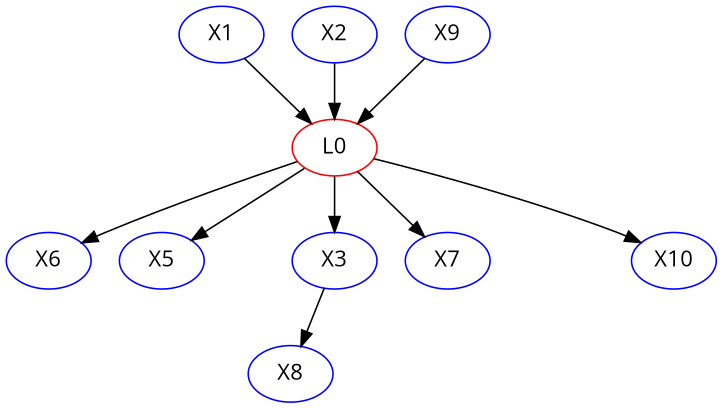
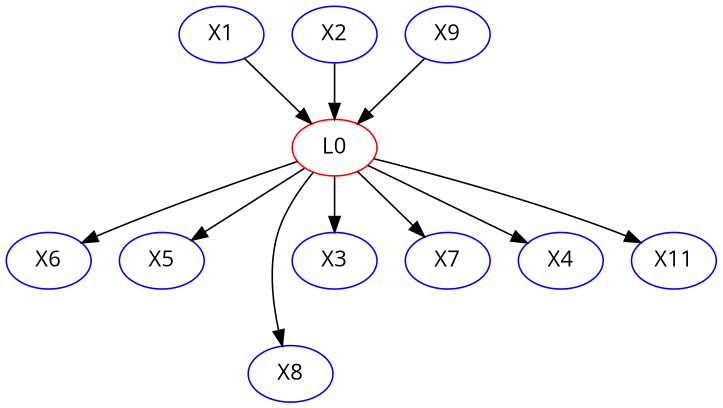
none -> (561, 261)
(674, 261) -> (674, 261)
(316, 310) -> (275, 247)
